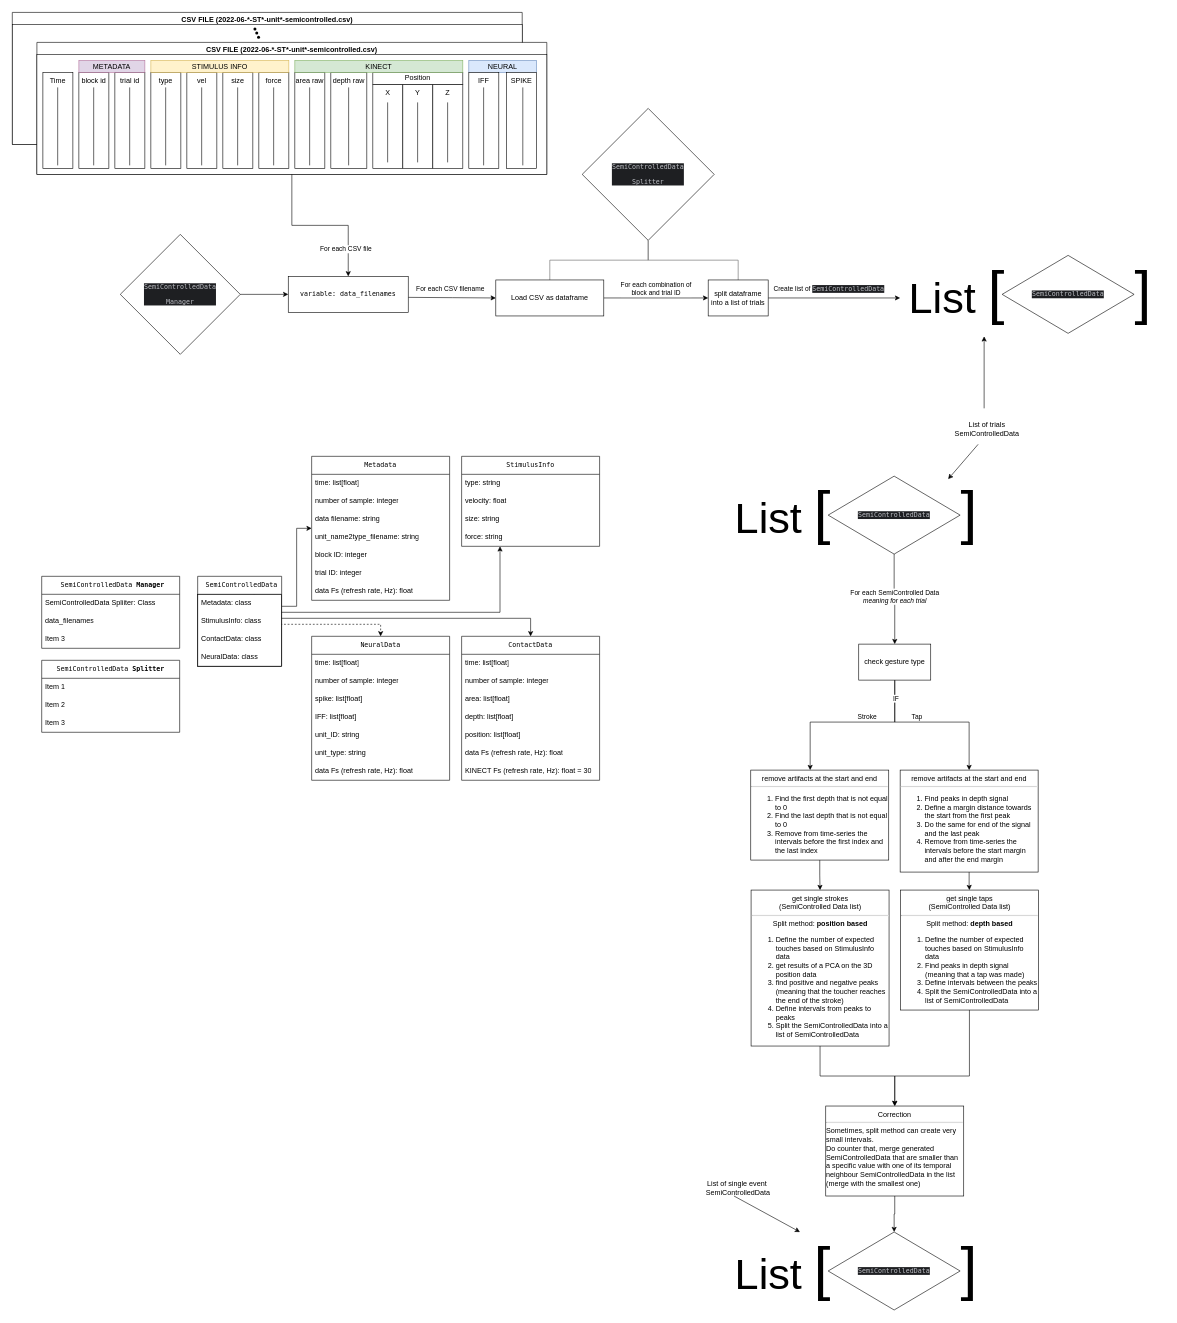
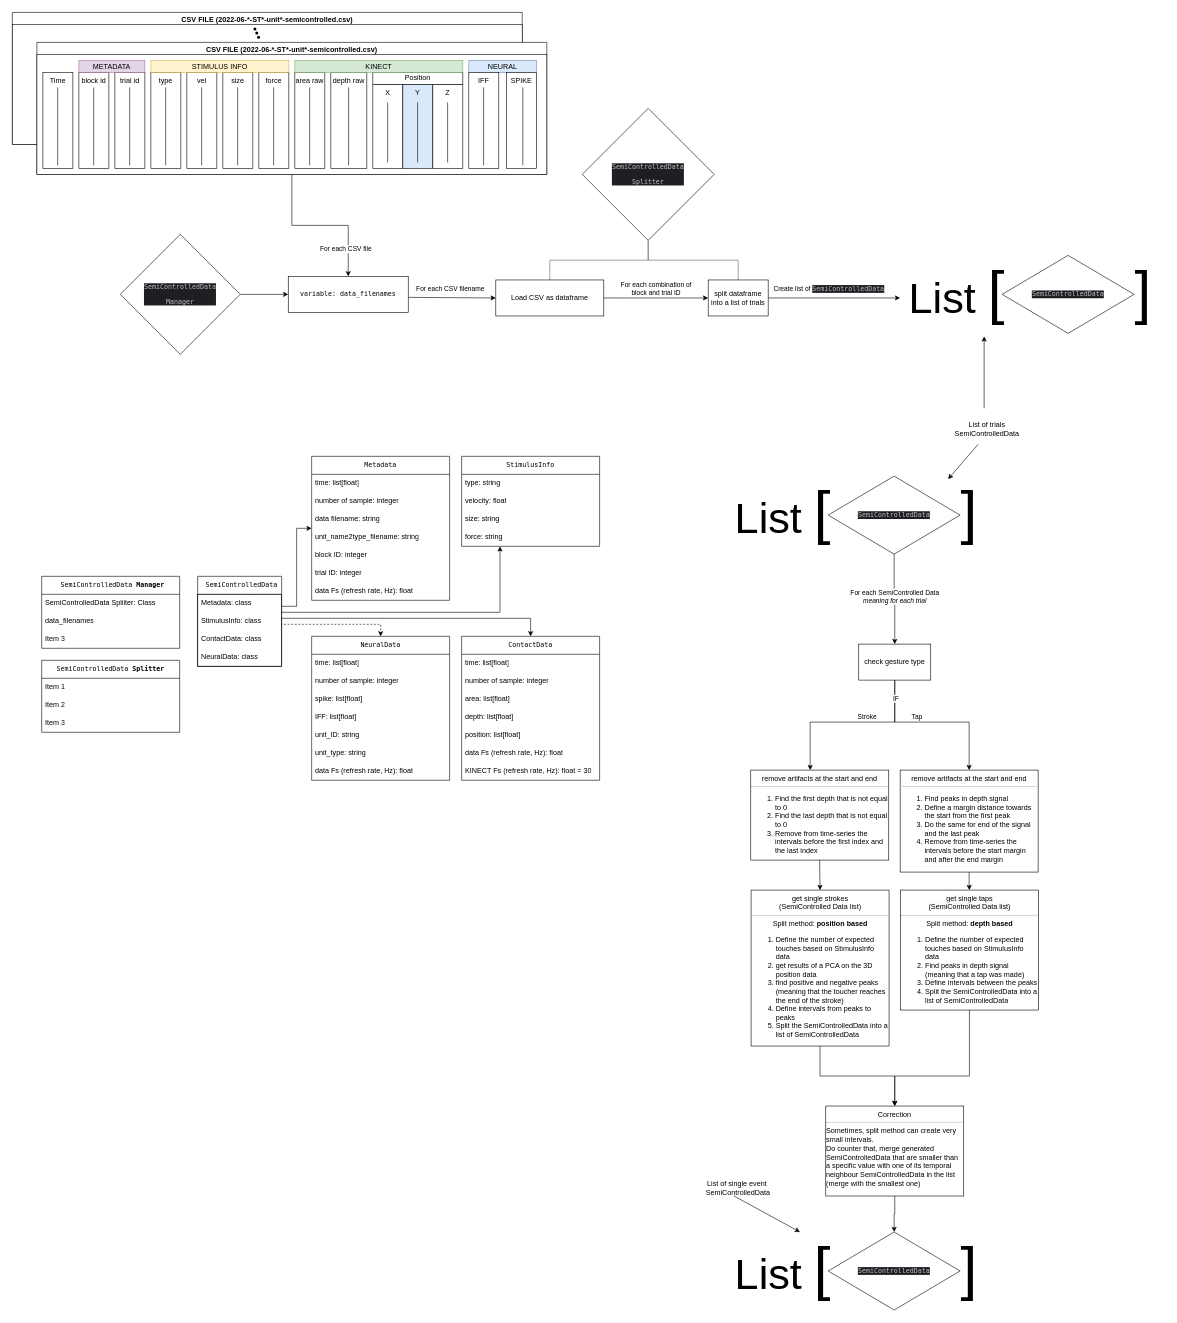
(418, 126) -> (418, 126)
